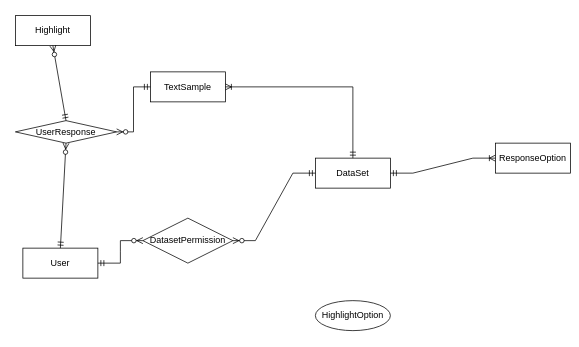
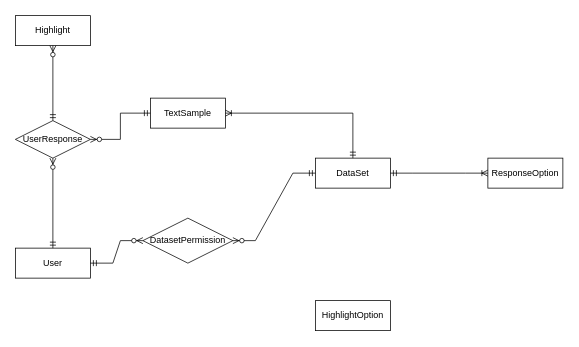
(188, 87) -> (188, 113)
(66, 132) -> (53, 139)
(533, 158) -> (525, 173)
(60, 263) -> (53, 263)
(353, 315) -> (353, 315)
